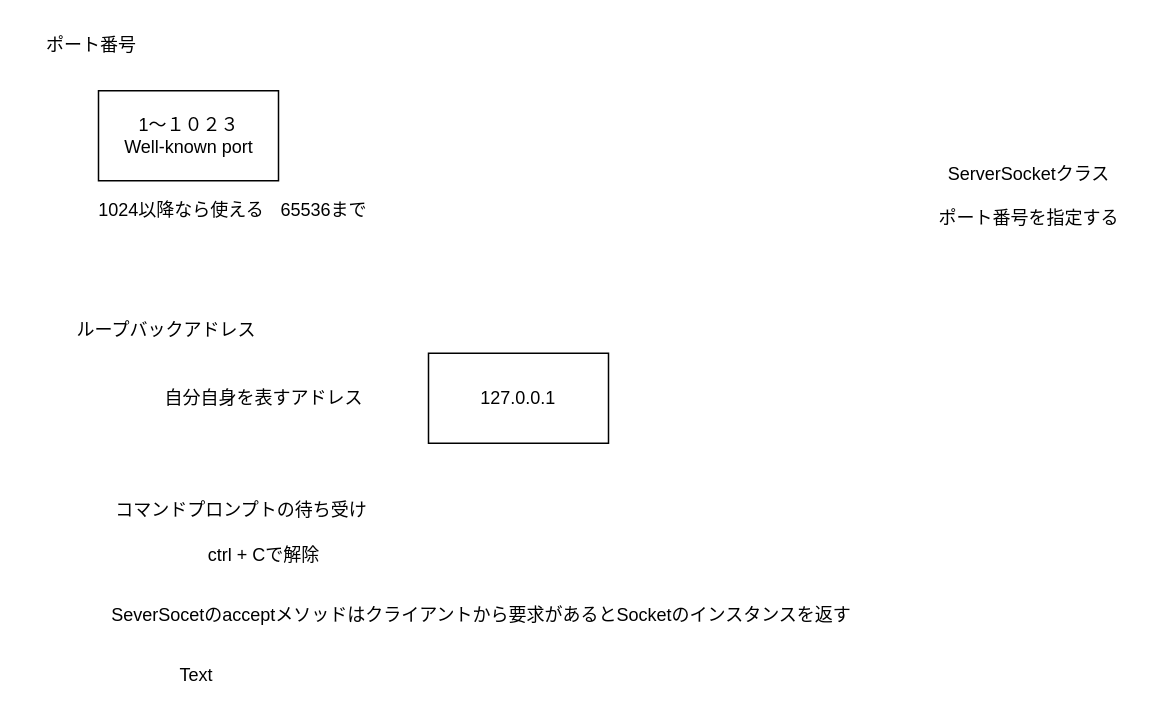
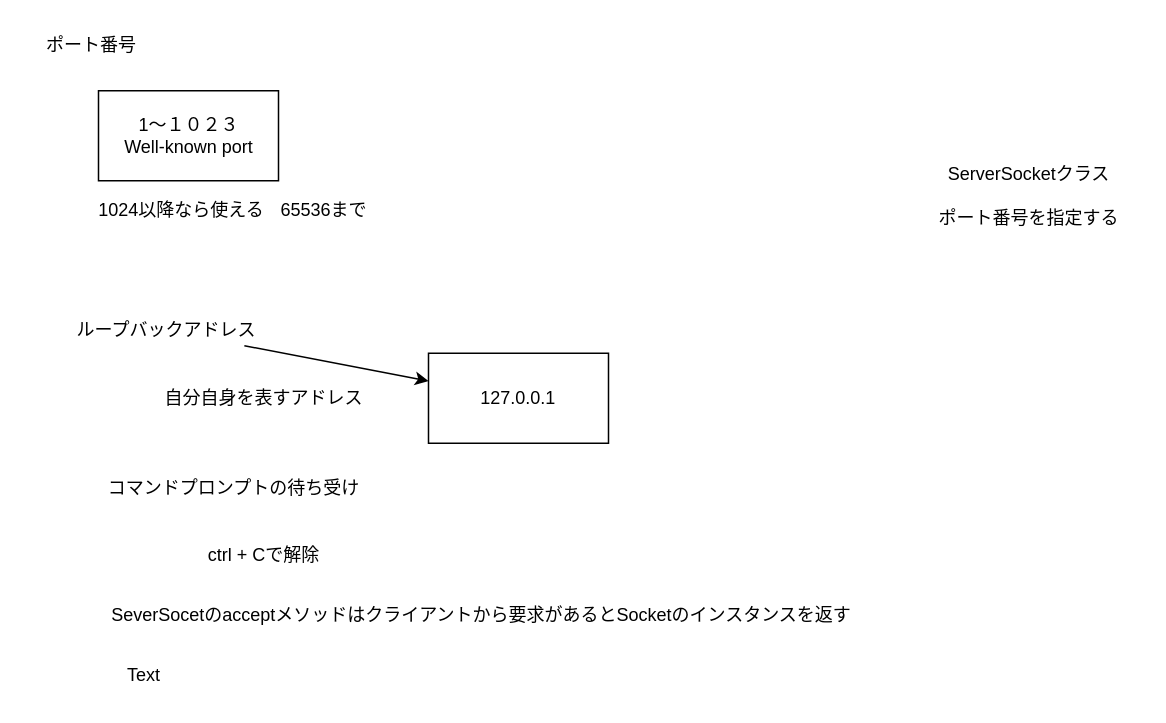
none -> (331, 362)
(241, 511) -> (233, 488)
(196, 676) -> (143, 676)
